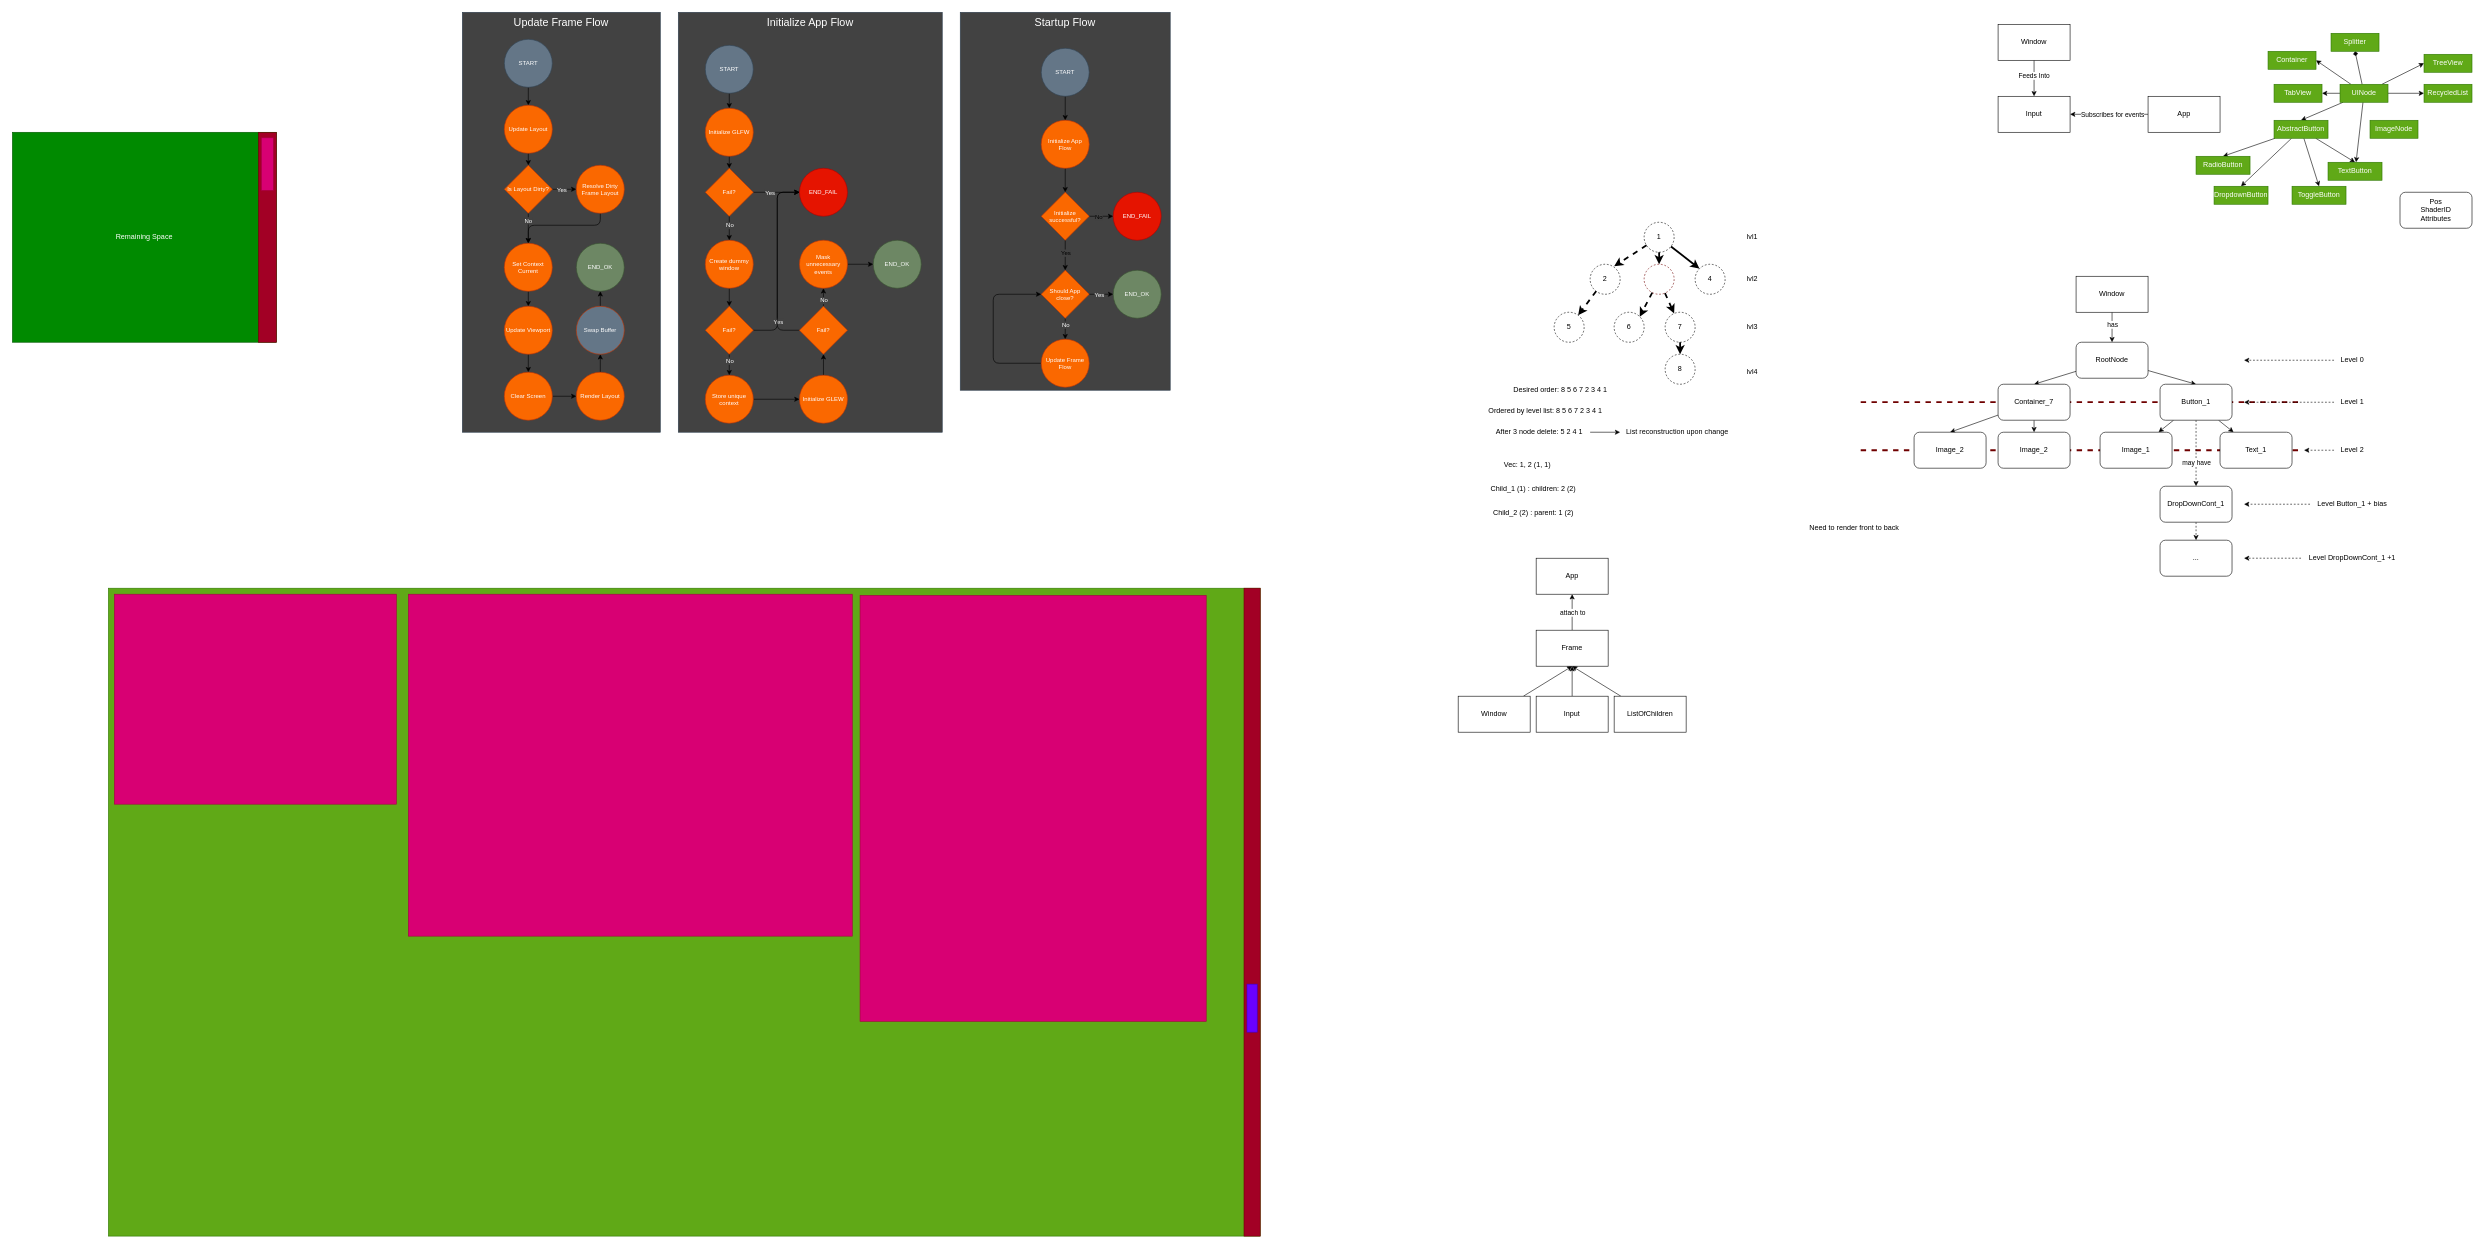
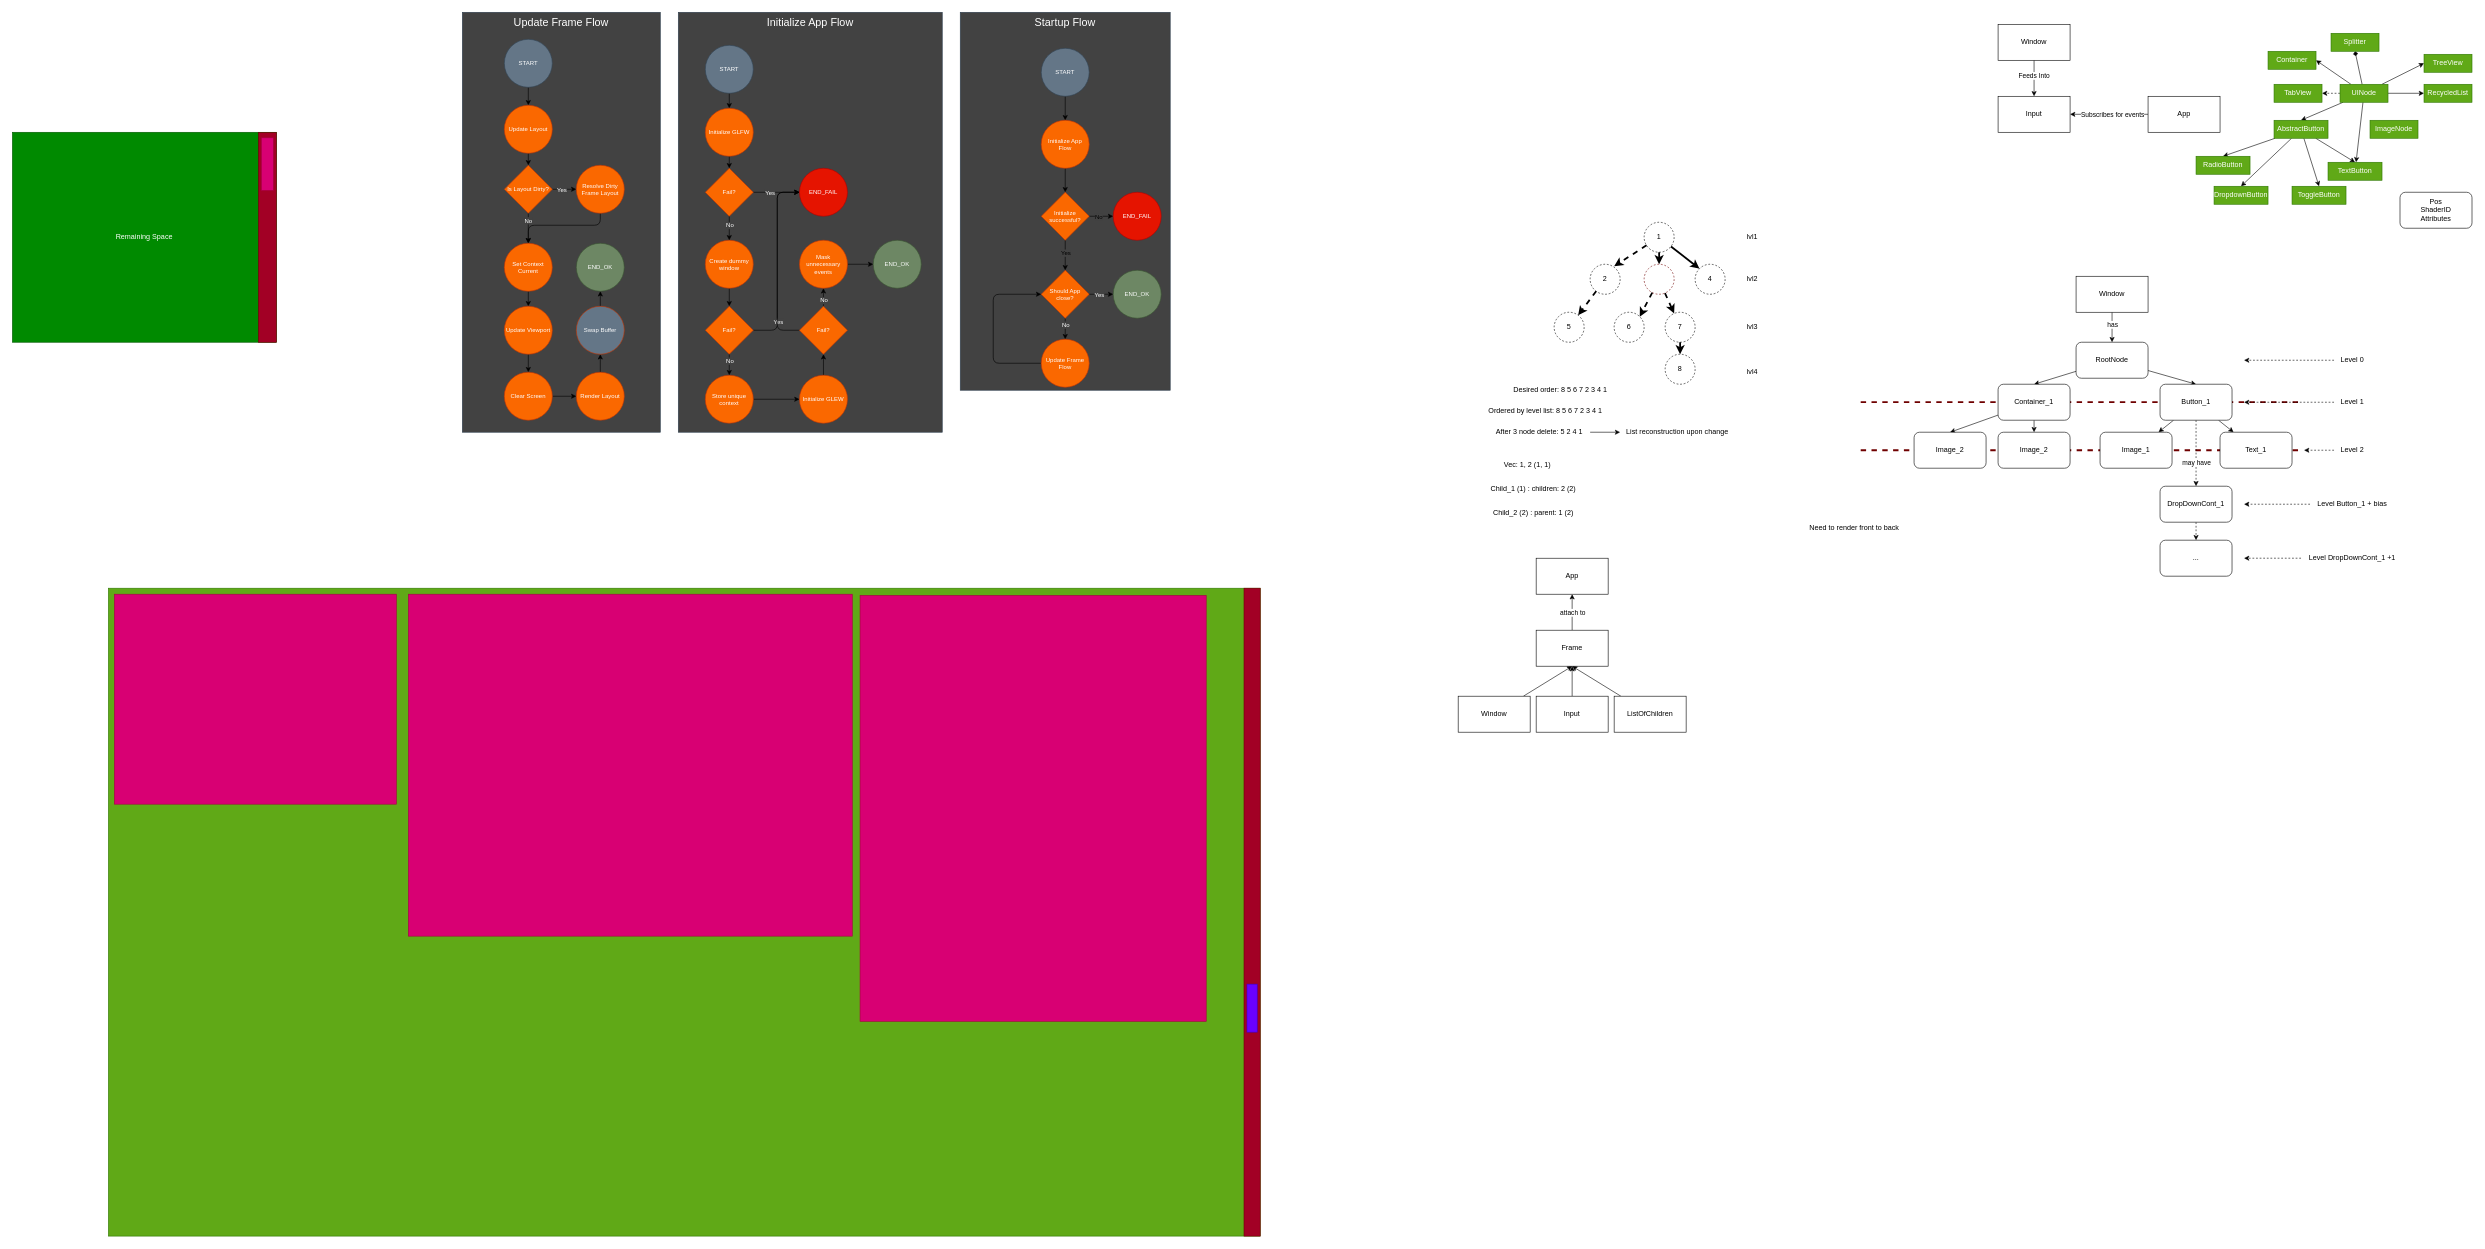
(2333, 93) -> (2333, 93)
(2034, 402) -> (2034, 402)
